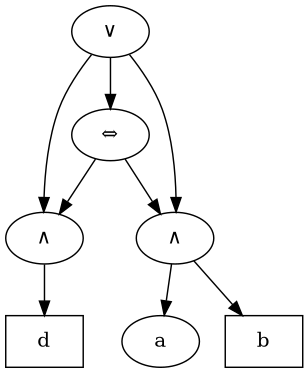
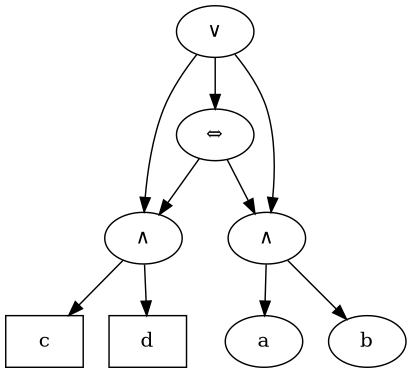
none -> (44, 341)
(264, 341) -> (367, 341)
